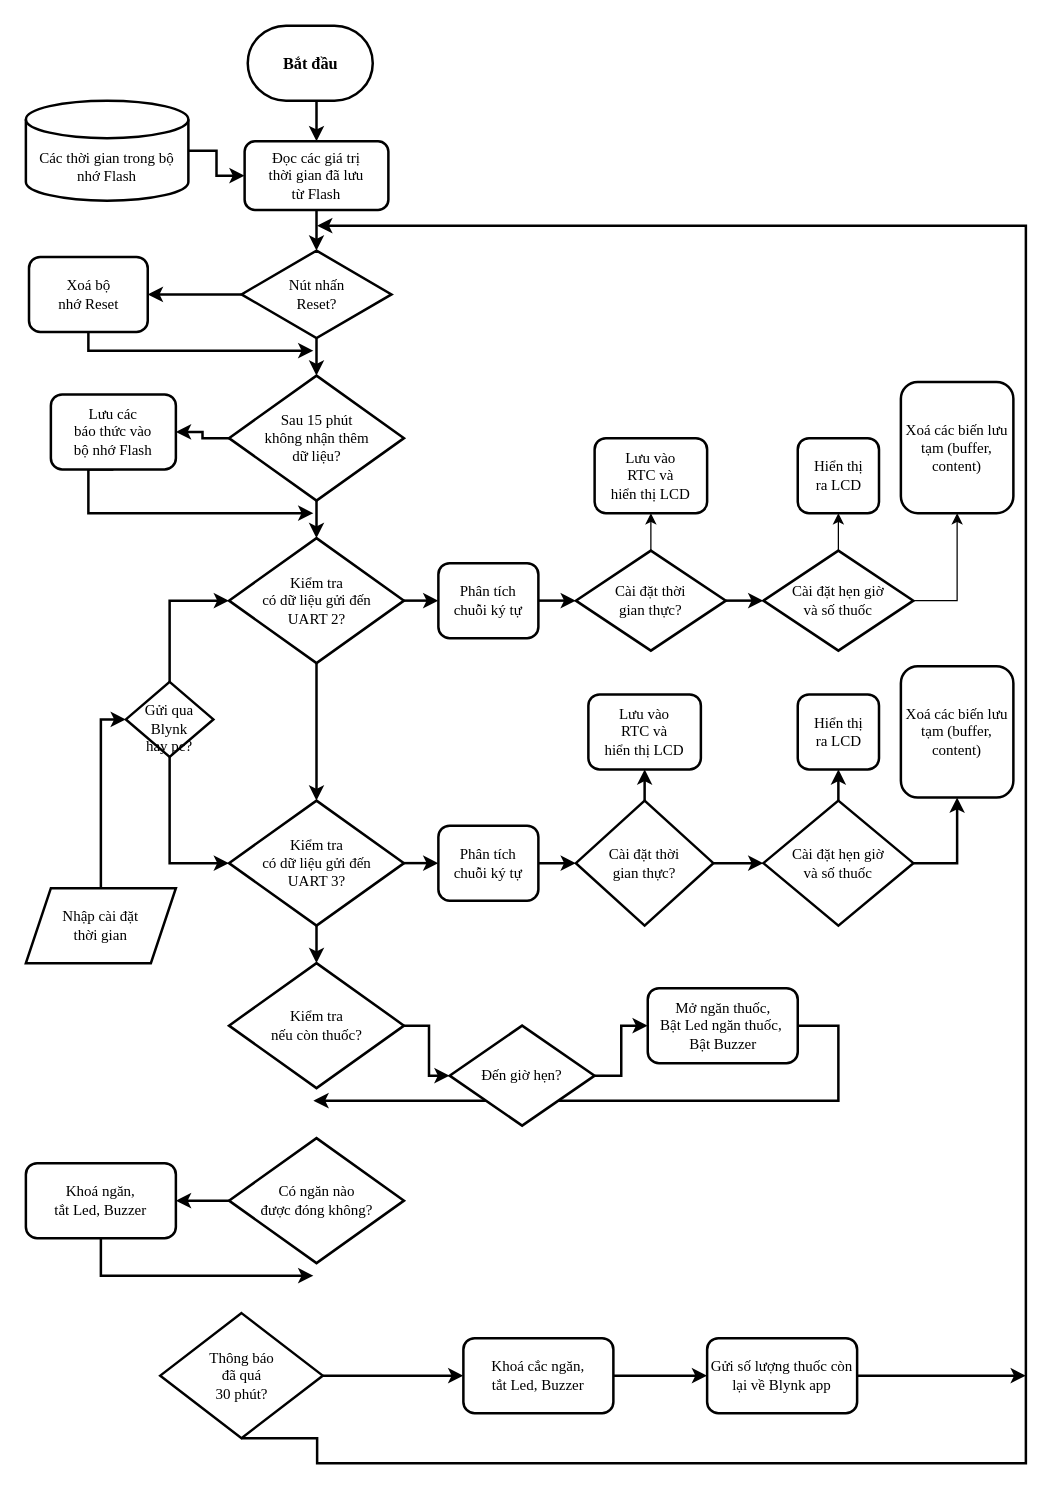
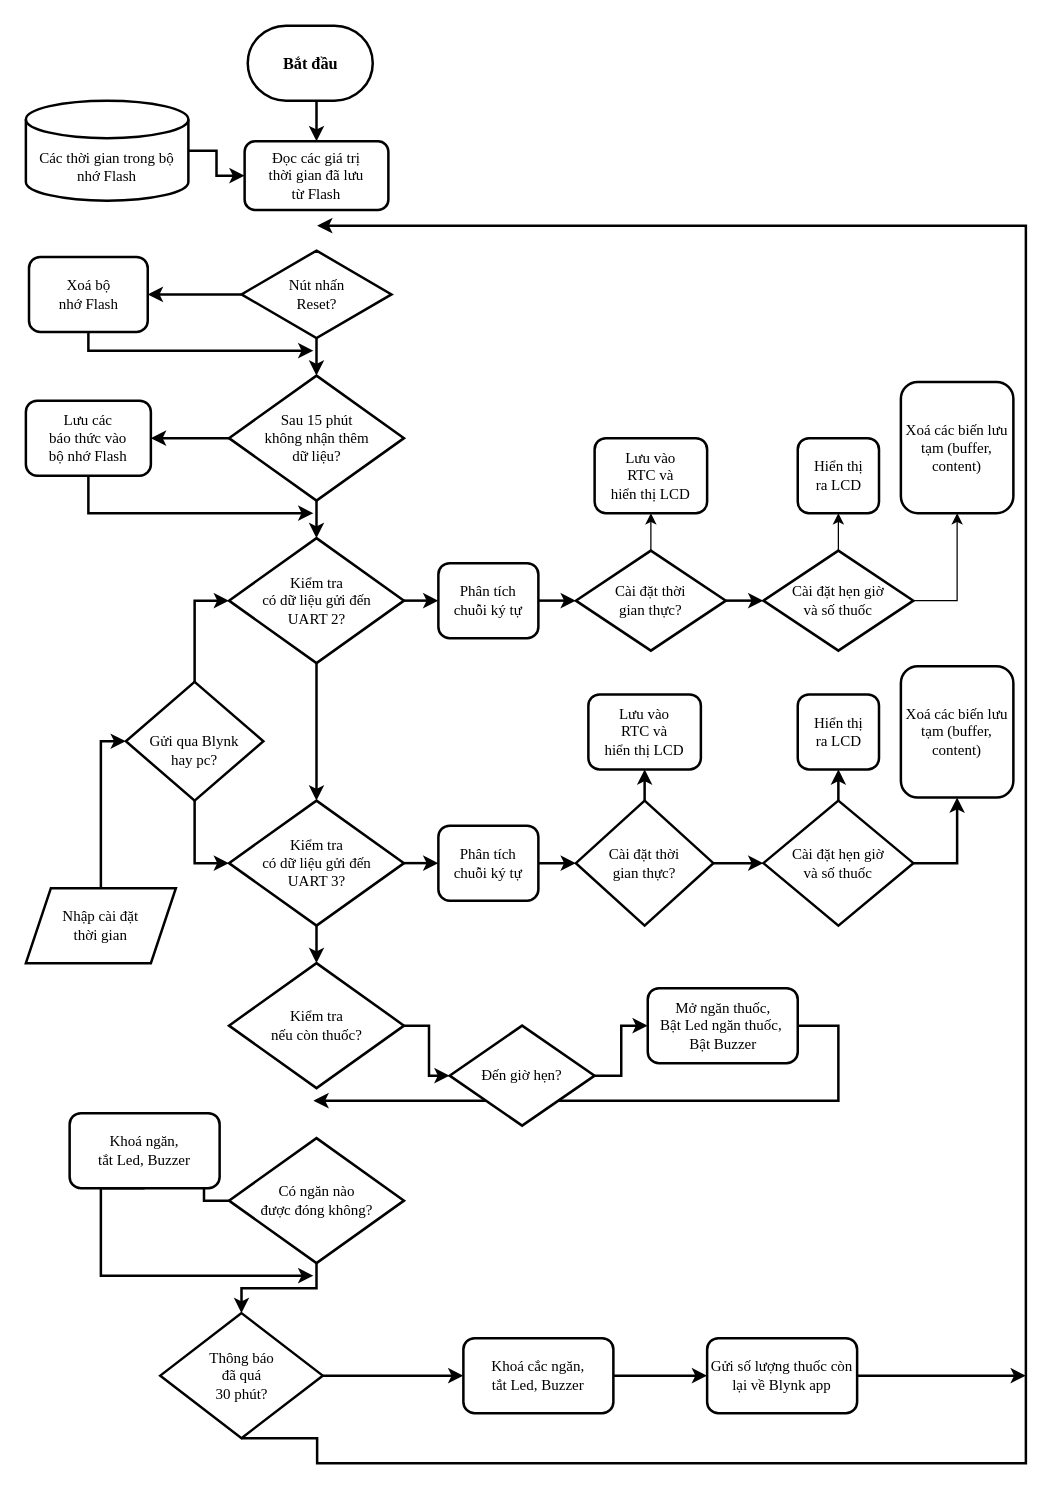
(316, 225) -> none
(89, 294) -> (89, 294)
(113, 432) -> (88, 438)
(169, 719) -> (194, 741)
(101, 1201) -> (144, 1151)
none -> (284, 1288)
